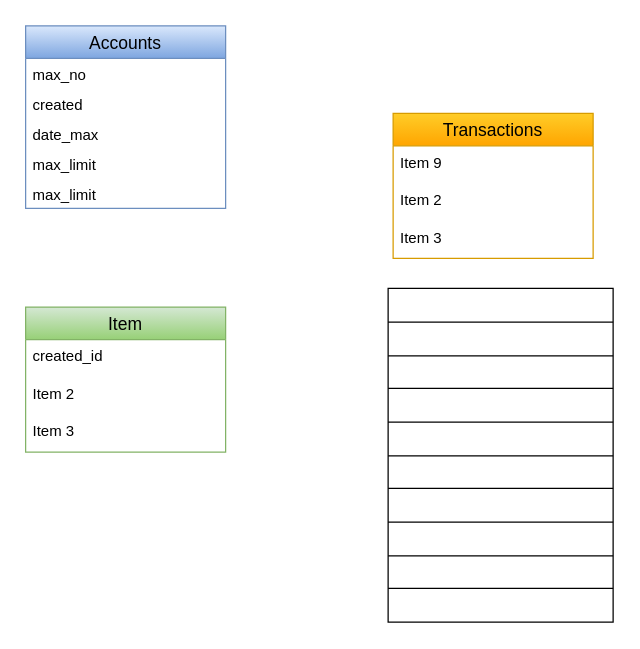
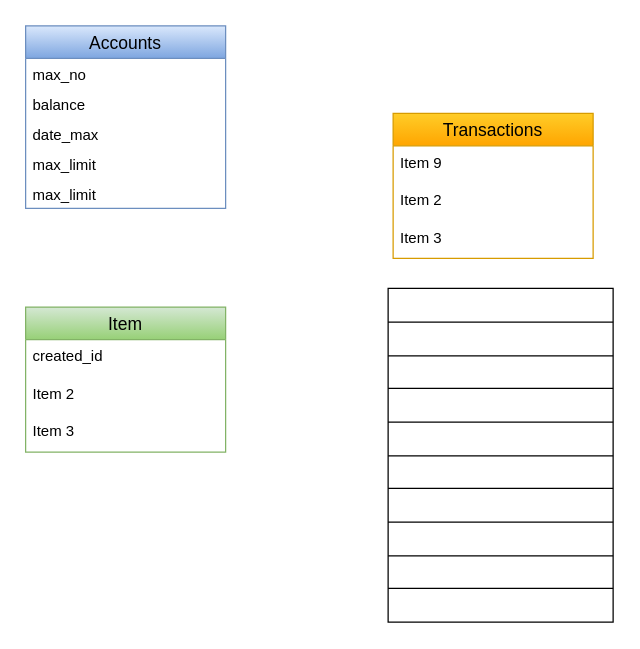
(62, 105) -> (60, 105)
